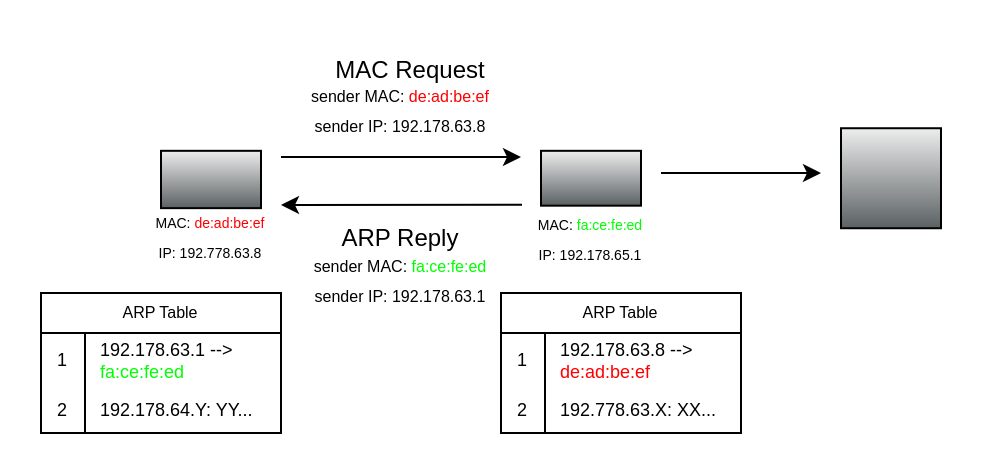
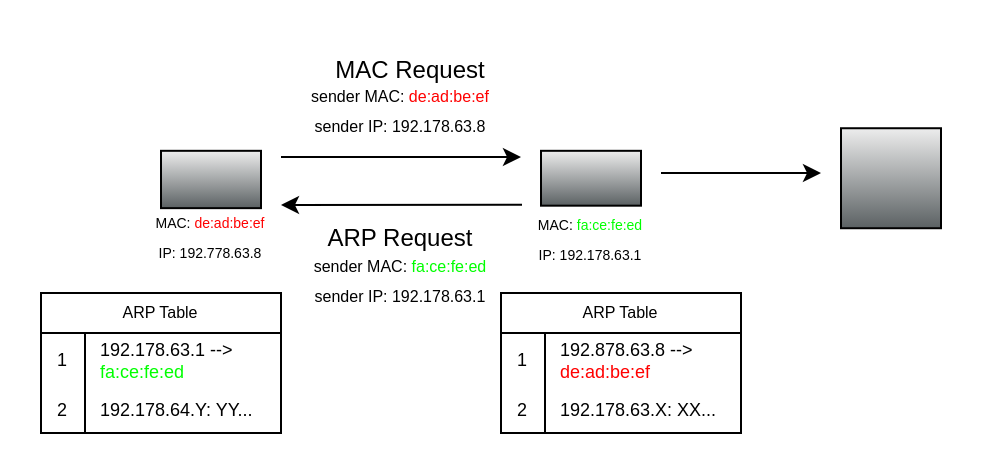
(591, 237) -> (591, 237)
(401, 239) -> (401, 239)
(651, 361) -> (651, 361)
(638, 411) -> (638, 411)
